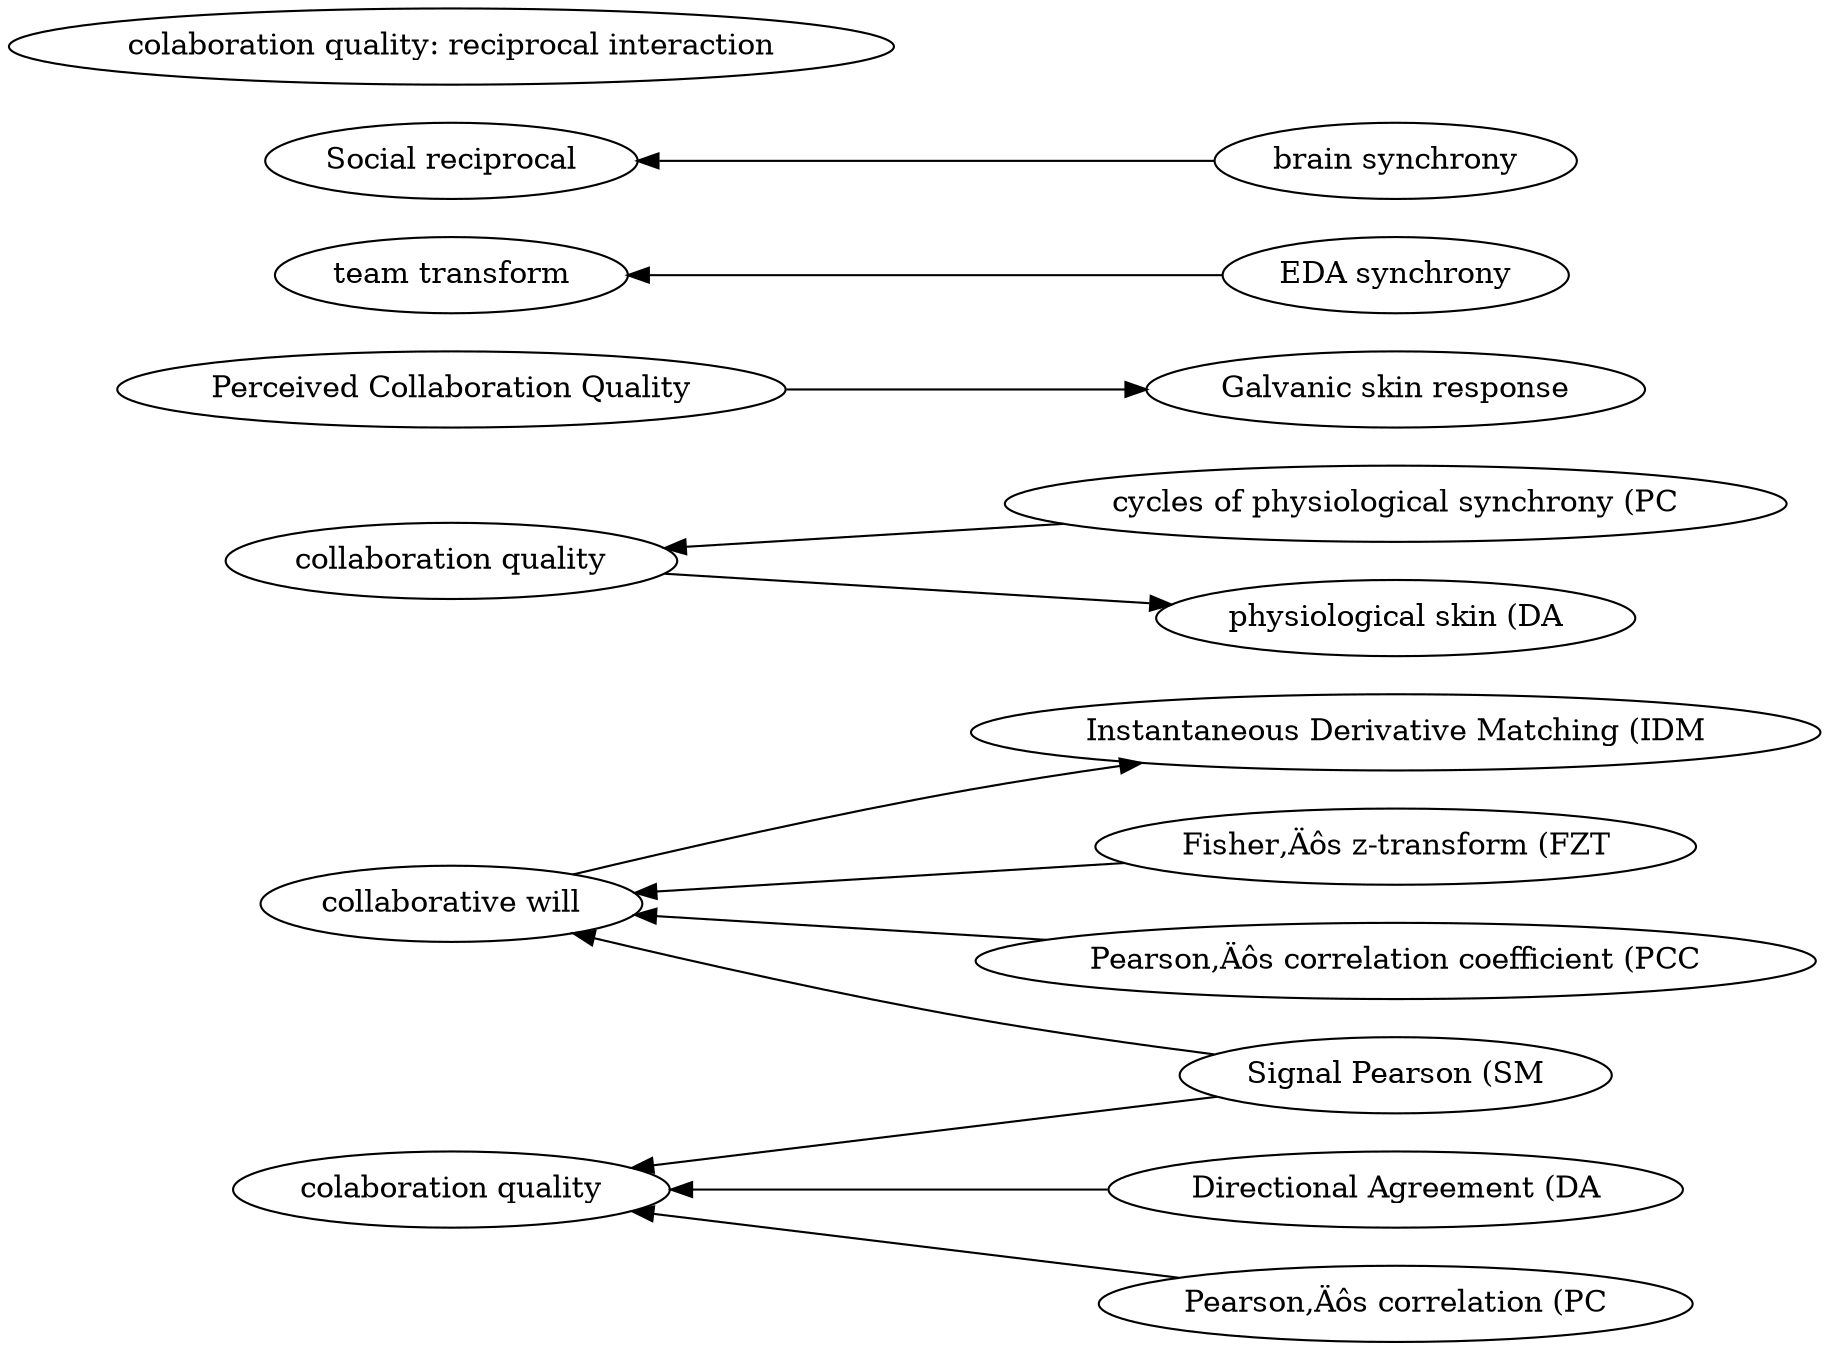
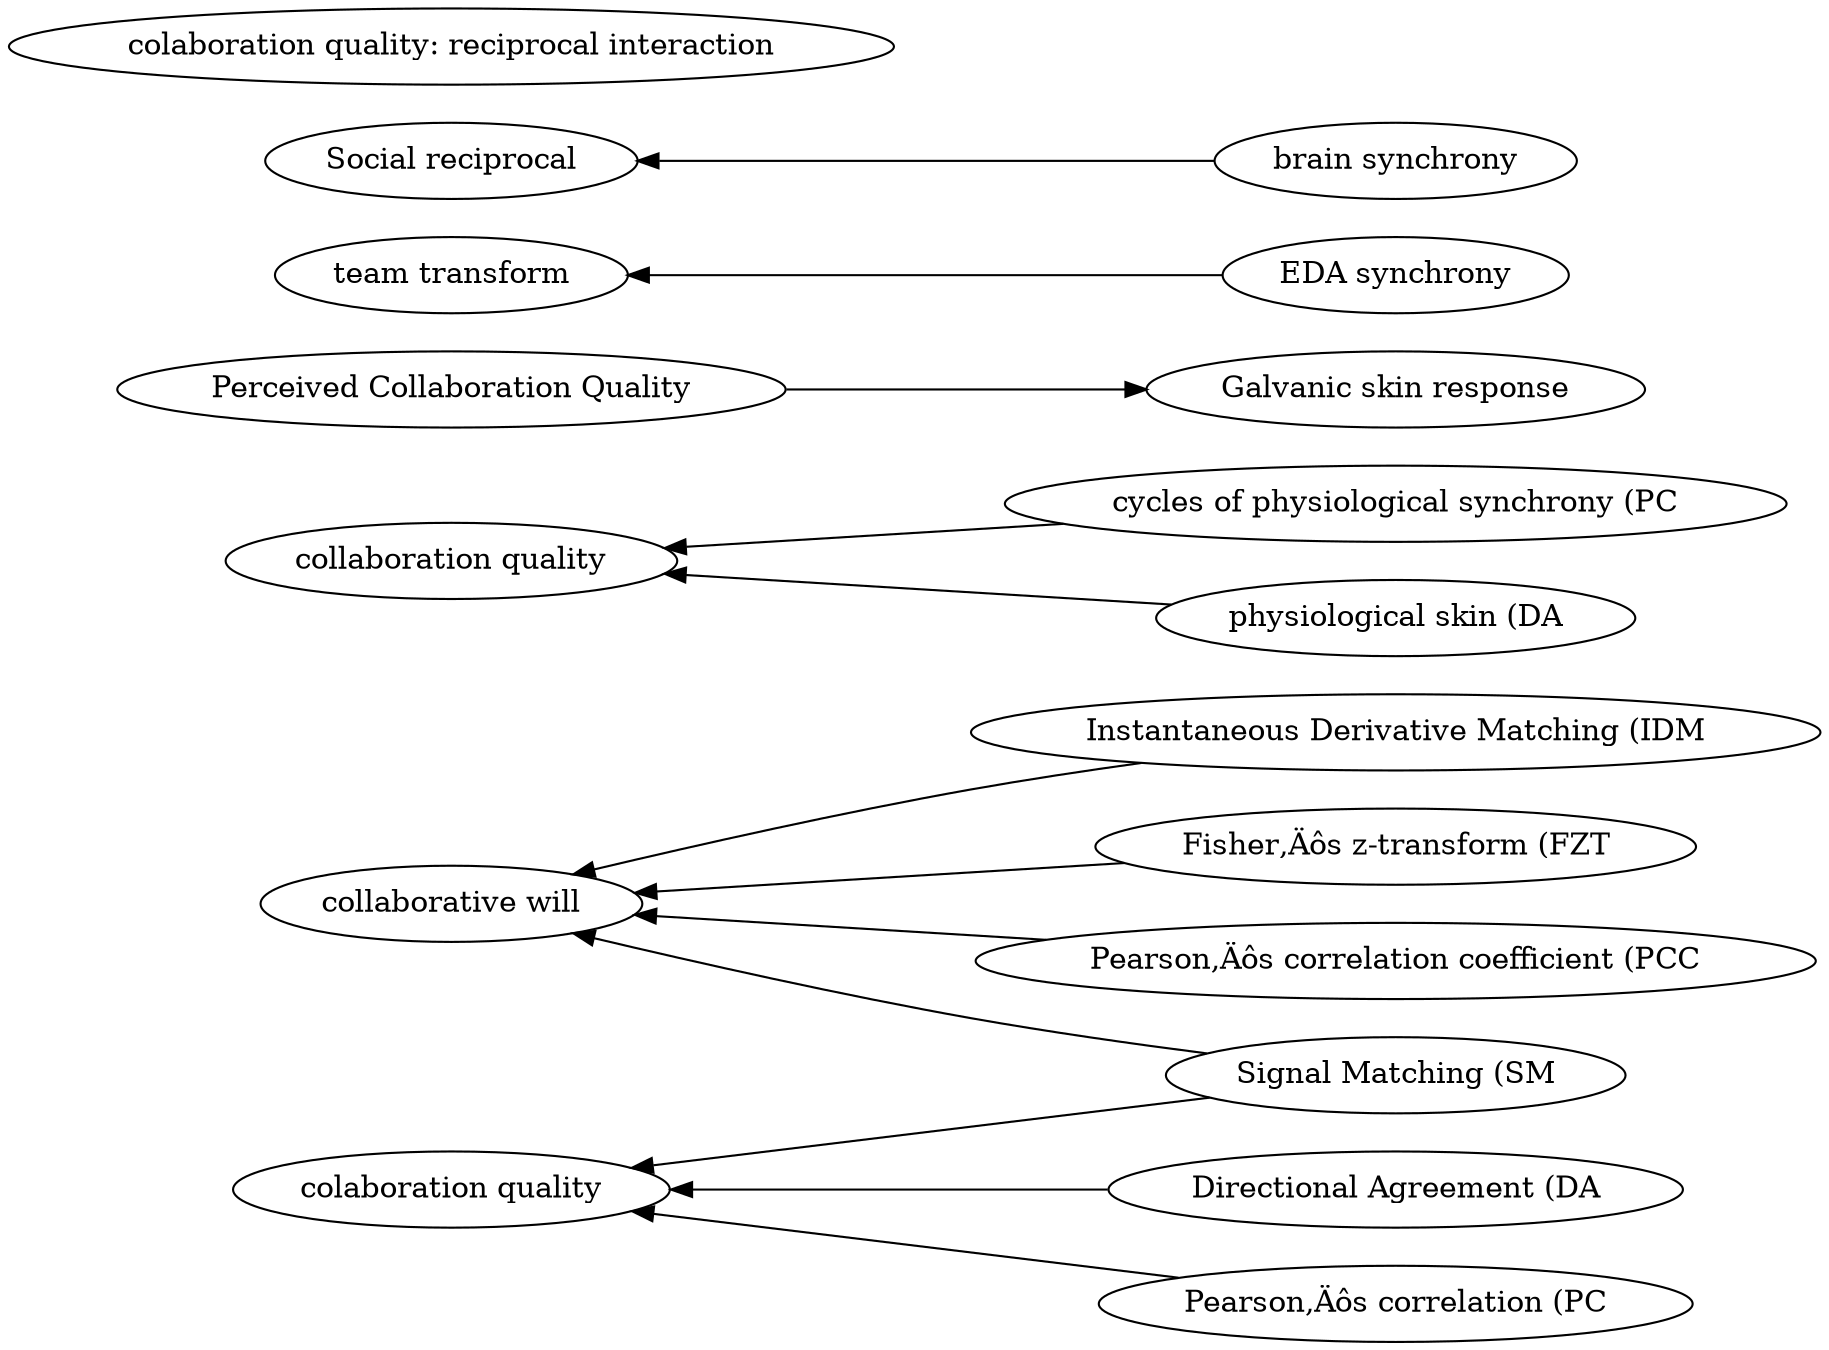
(907, 588) -> (929, 590)
(845, 814) -> (866, 809)
(1396, 1075) -> (1396, 1075)
